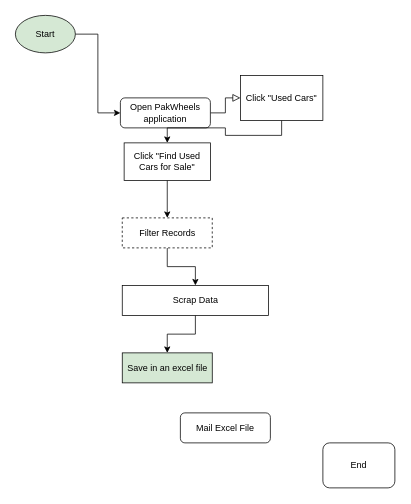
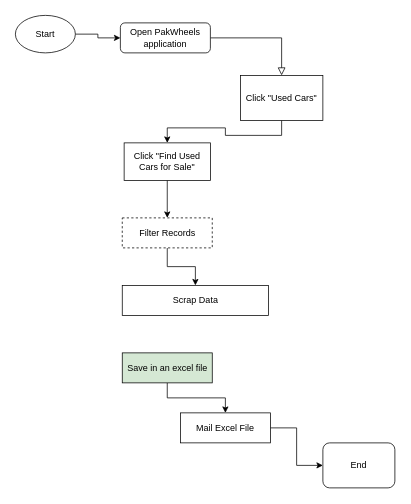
(45, 34) -> (45, 34)
(165, 113) -> (165, 38)
(195, 326) -> none
none -> (167, 391)
(225, 428) -> (225, 428)
none -> (297, 455)
